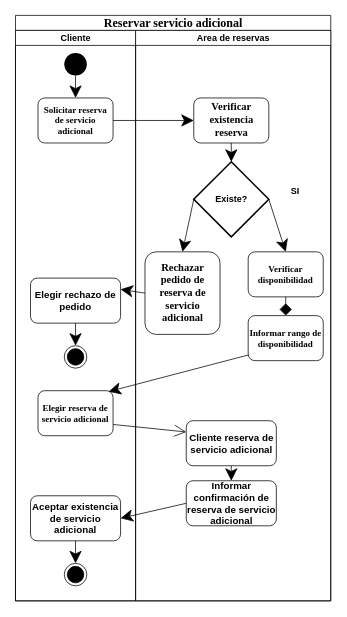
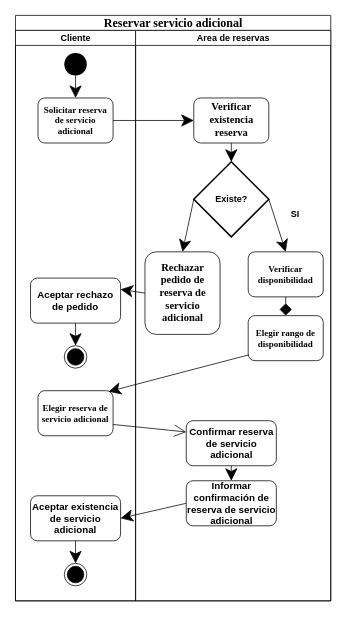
(295, 192) -> (295, 214)
(75, 300) -> (75, 300)
(285, 338) -> (285, 338)
(231, 443) -> (231, 443)
